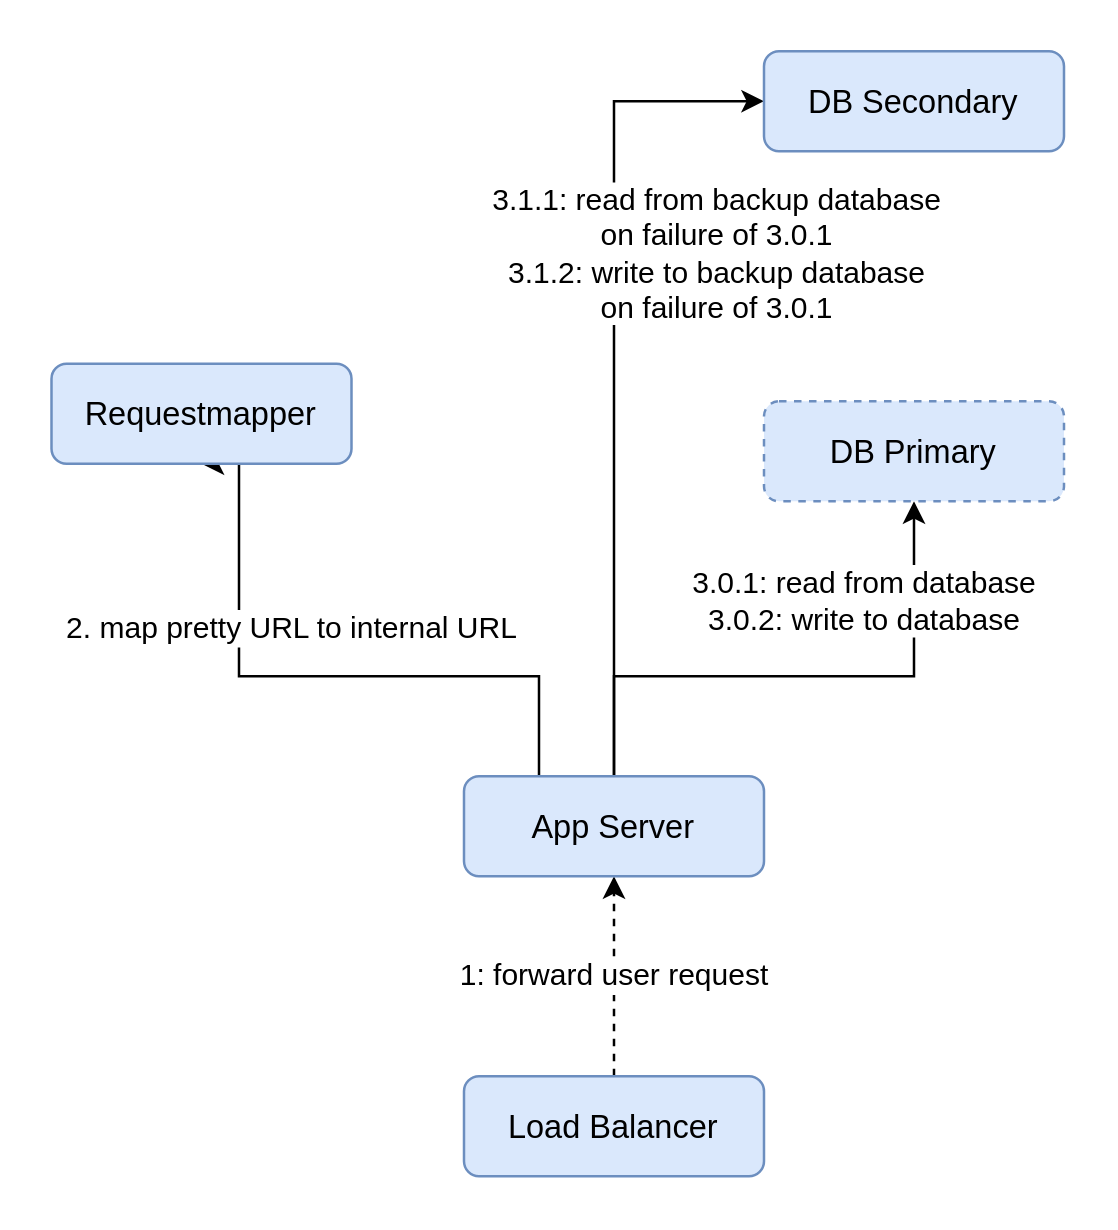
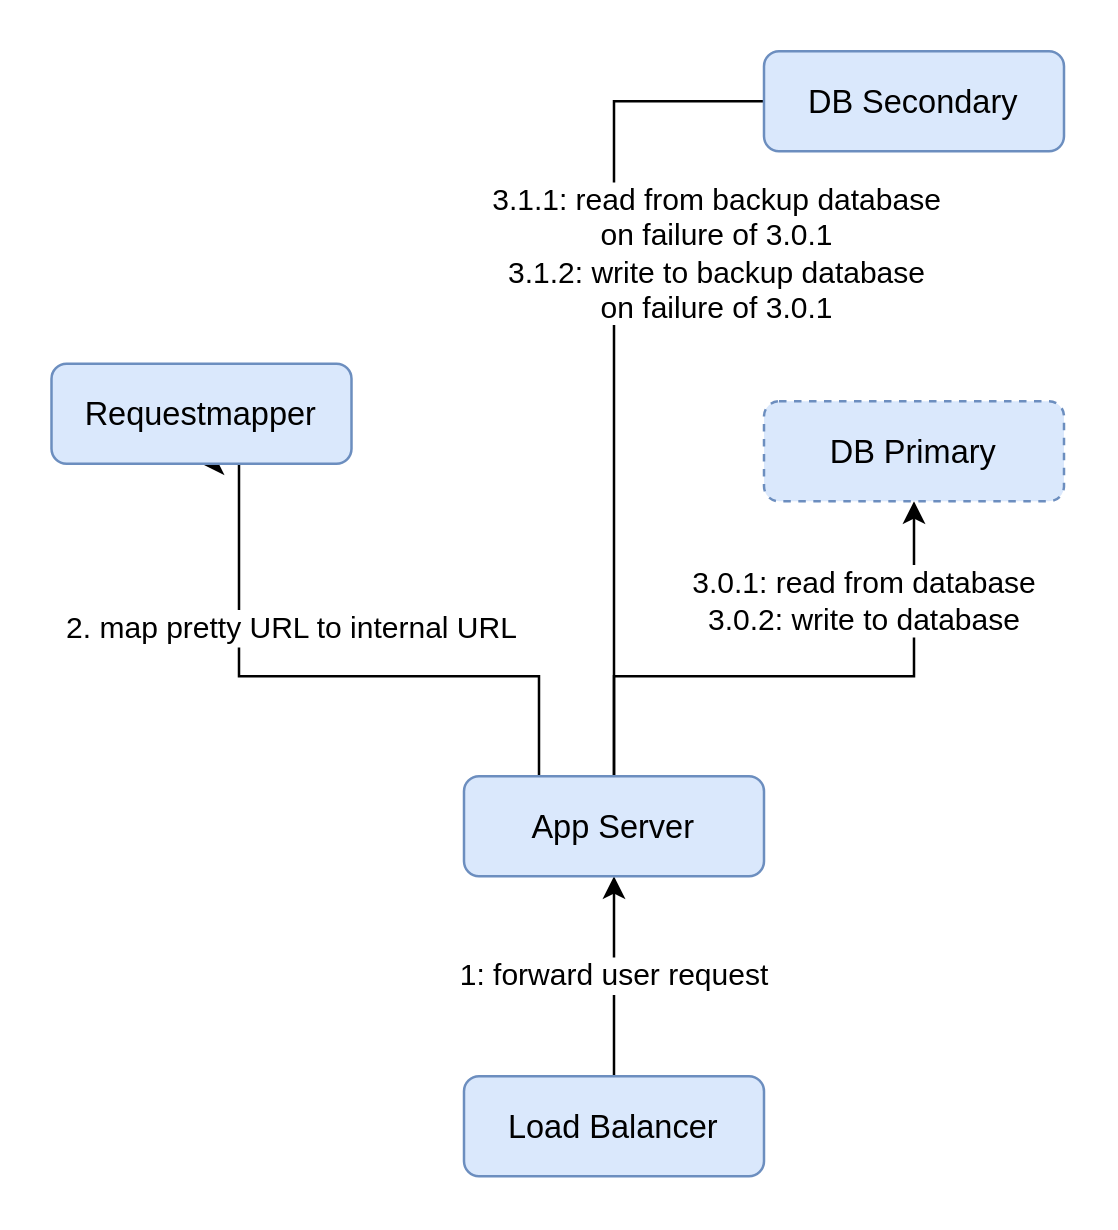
(746, 101) -> (752, 101)
(614, 1035) -> (614, 1035)
